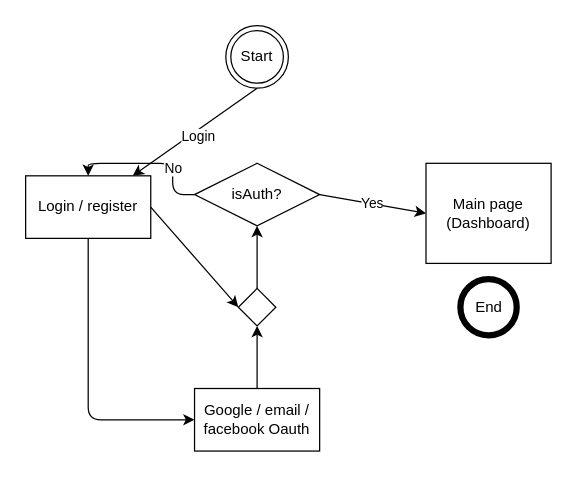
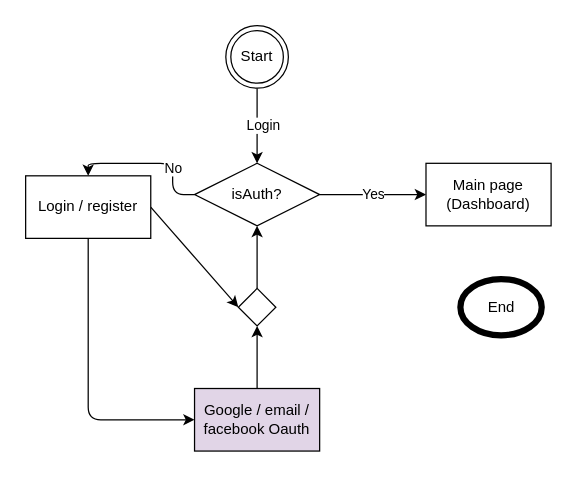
(206, 124) -> (257, 121)
(488, 213) -> (488, 194)
(488, 307) -> (501, 307)
(257, 419) -> (257, 419)
